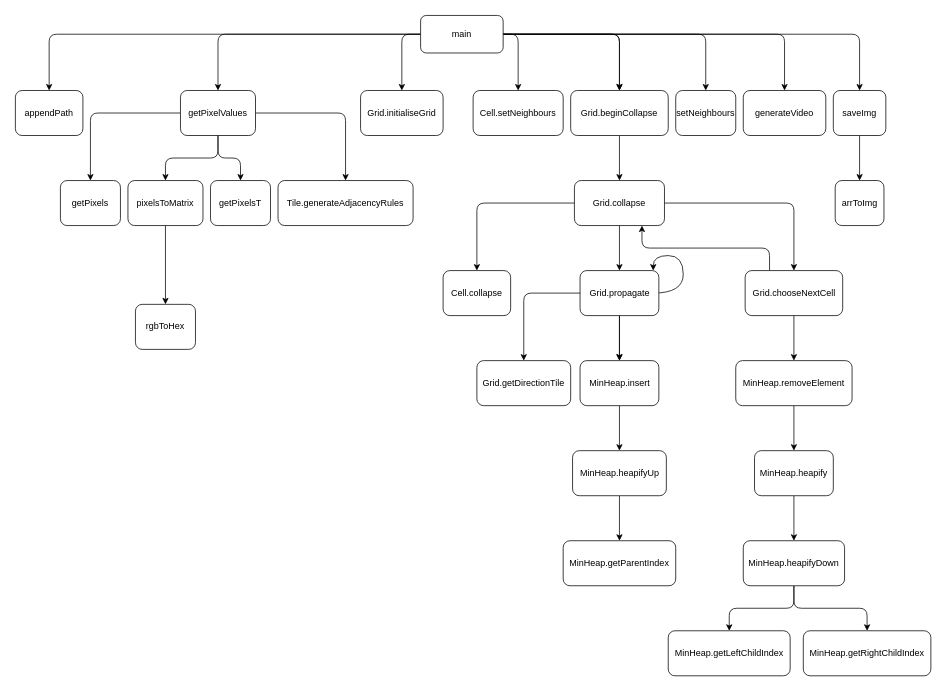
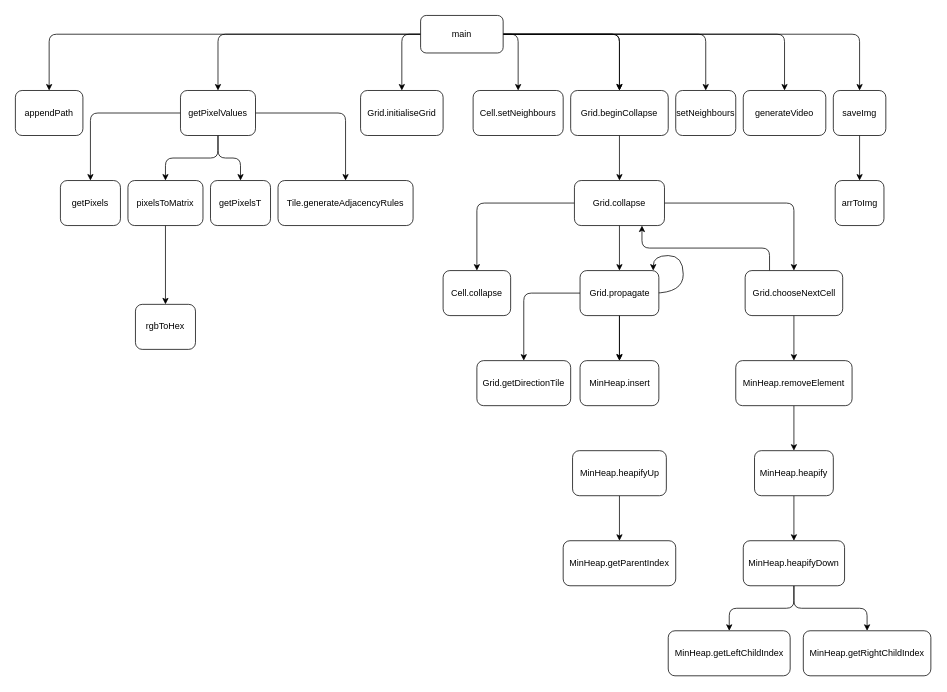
(619, 425) -> none
